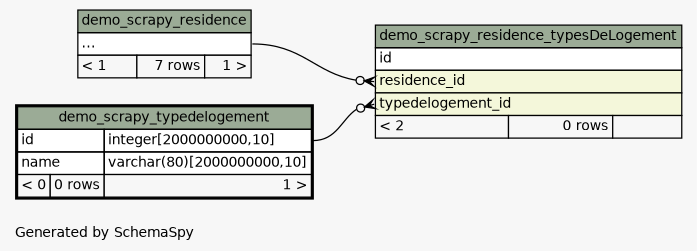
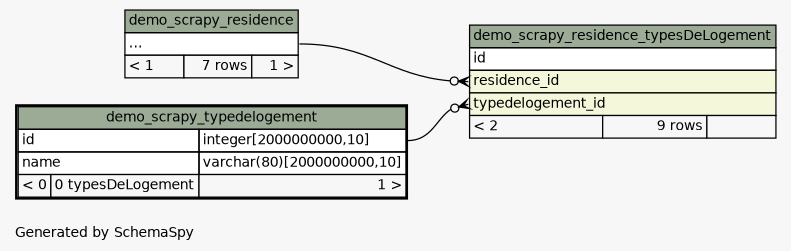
(586, 126) -> (680, 126)
(77, 185) -> (125, 185)
